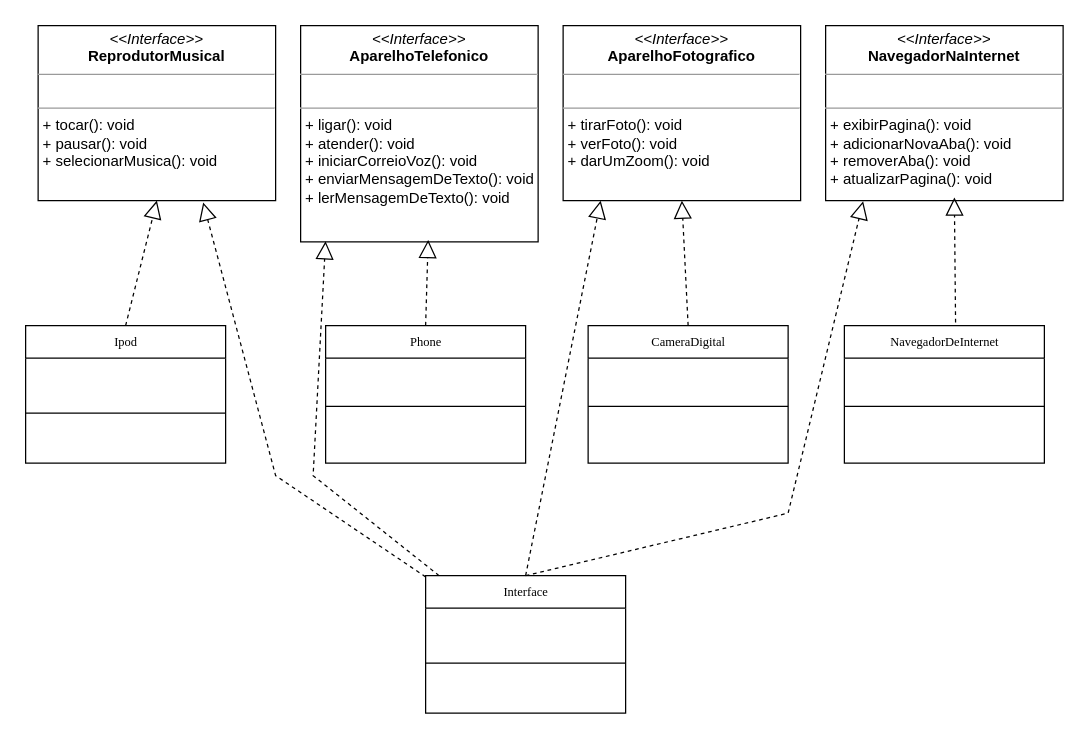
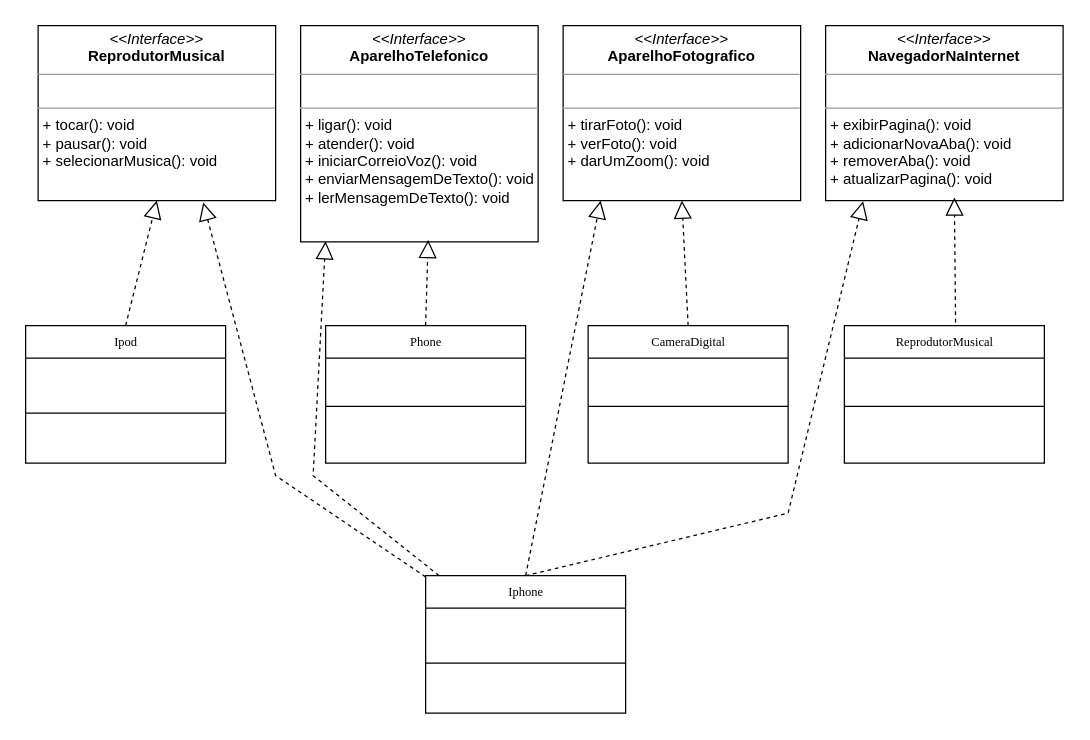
(945, 342) -> (945, 342)
(526, 592) -> (526, 592)
